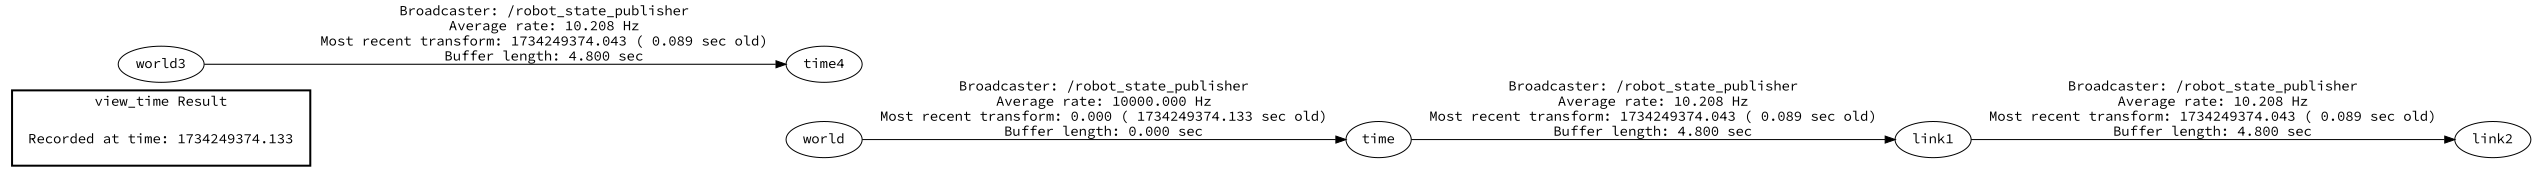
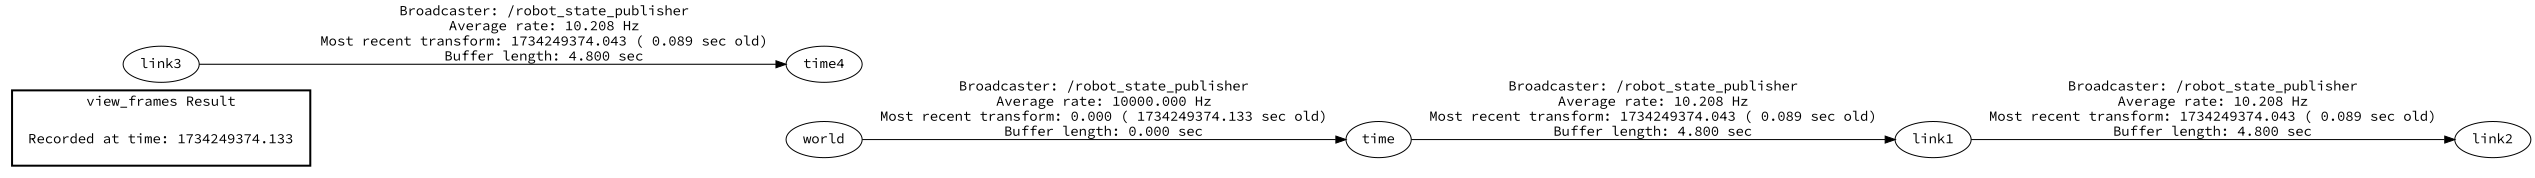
(161, 64) -> (161, 64)
(161, 102) -> (161, 102)
